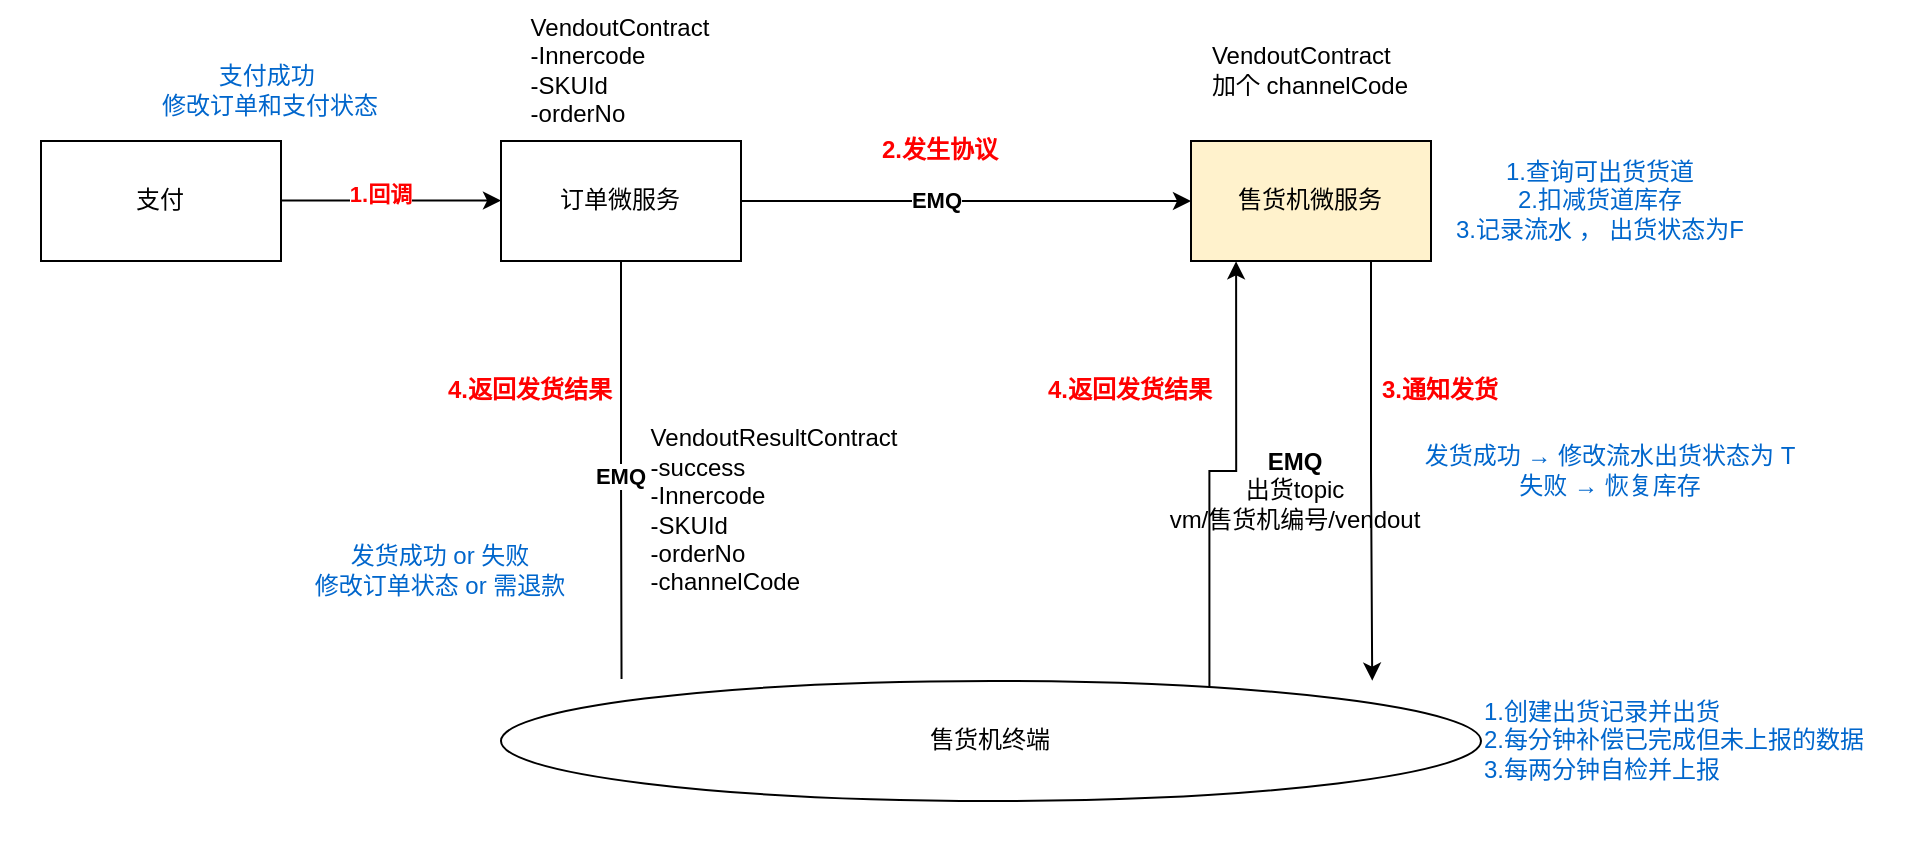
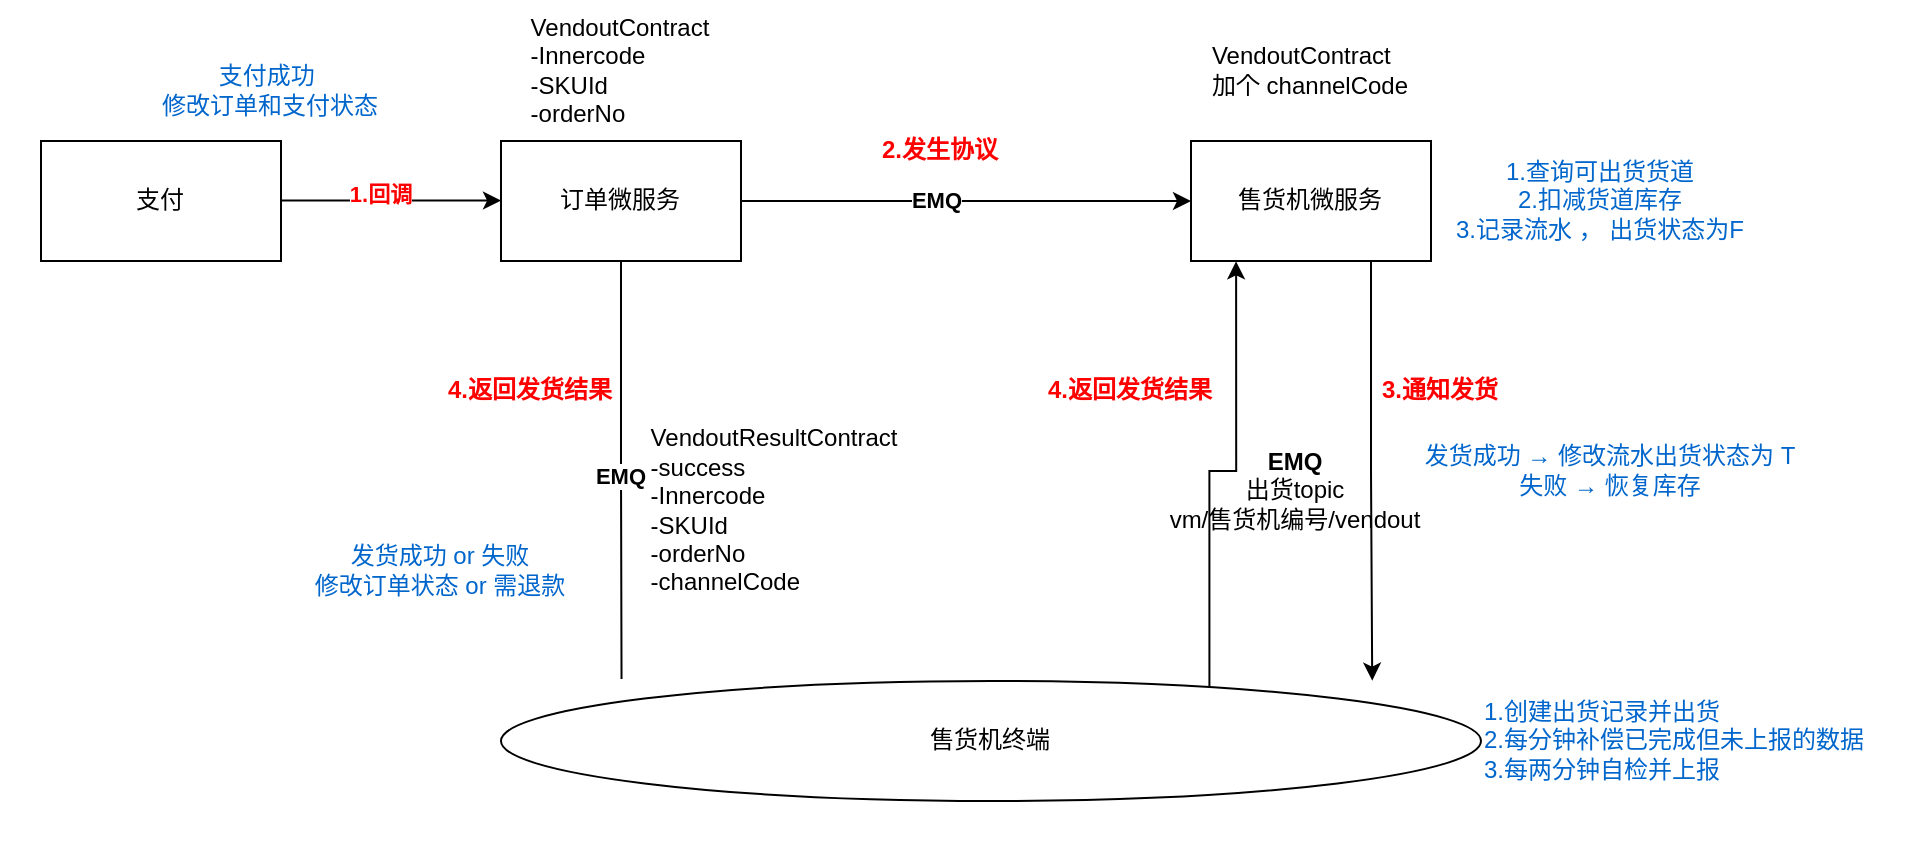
(1311, 201) -> (1311, 201)
